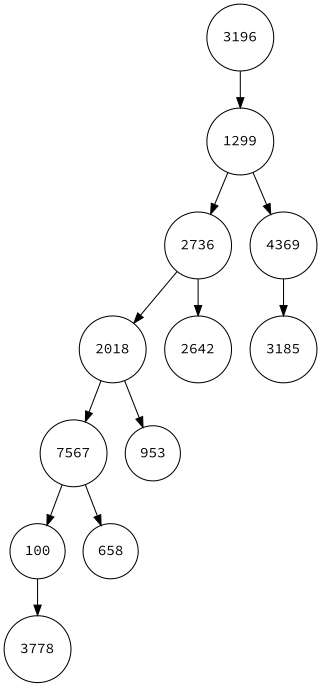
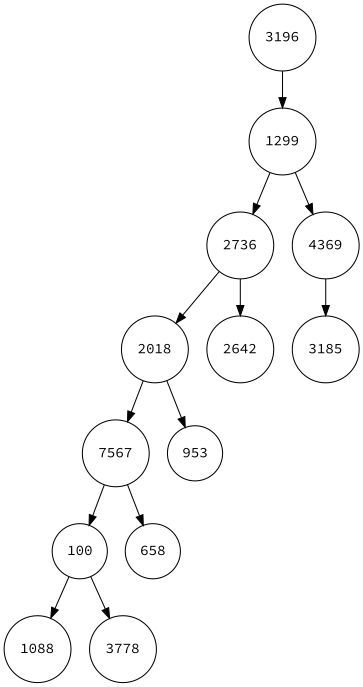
none -> (38, 649)
